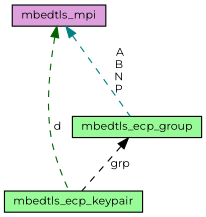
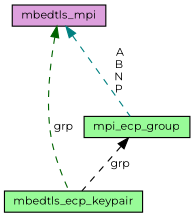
(57, 127) -> (62, 127)
(137, 127) -> (137, 127)
